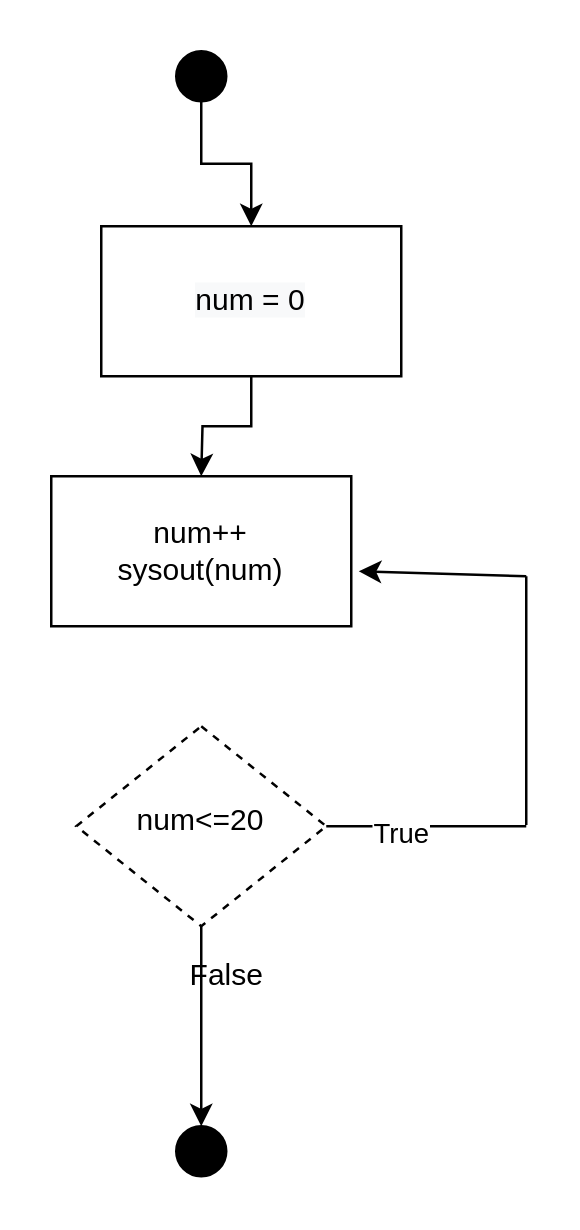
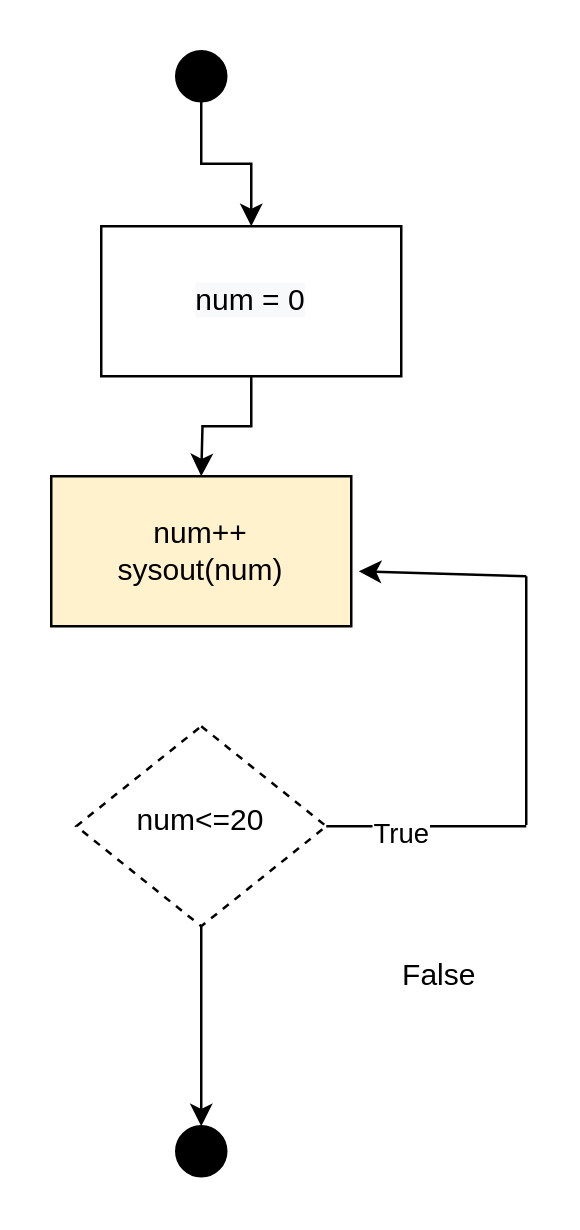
(201, 551) -> (201, 551)
(226, 976) -> (439, 976)
